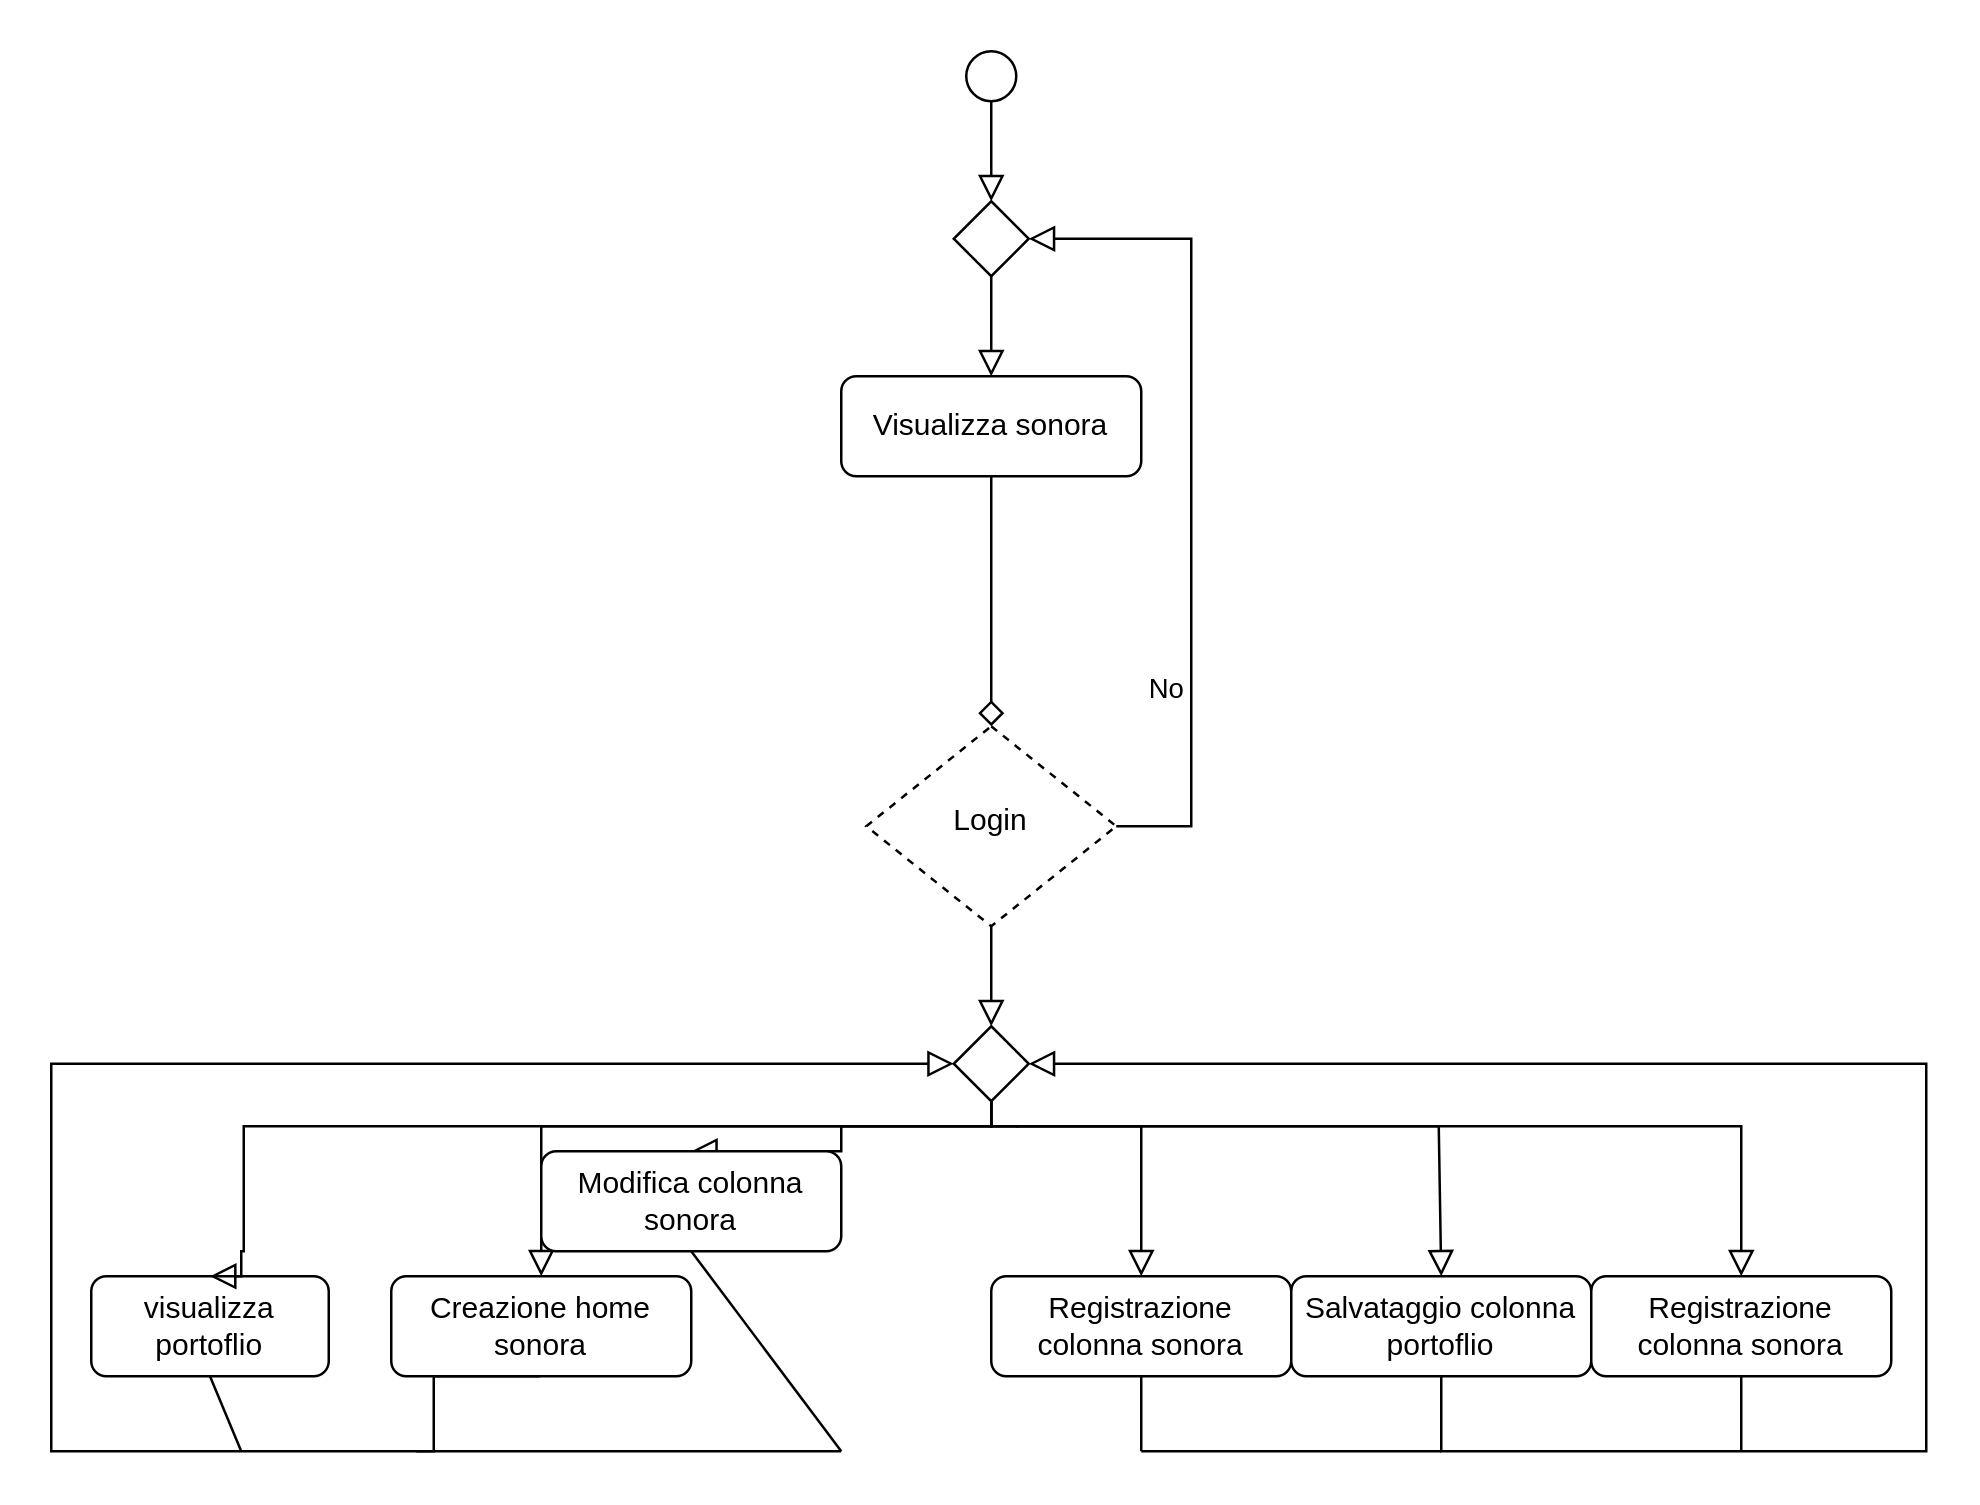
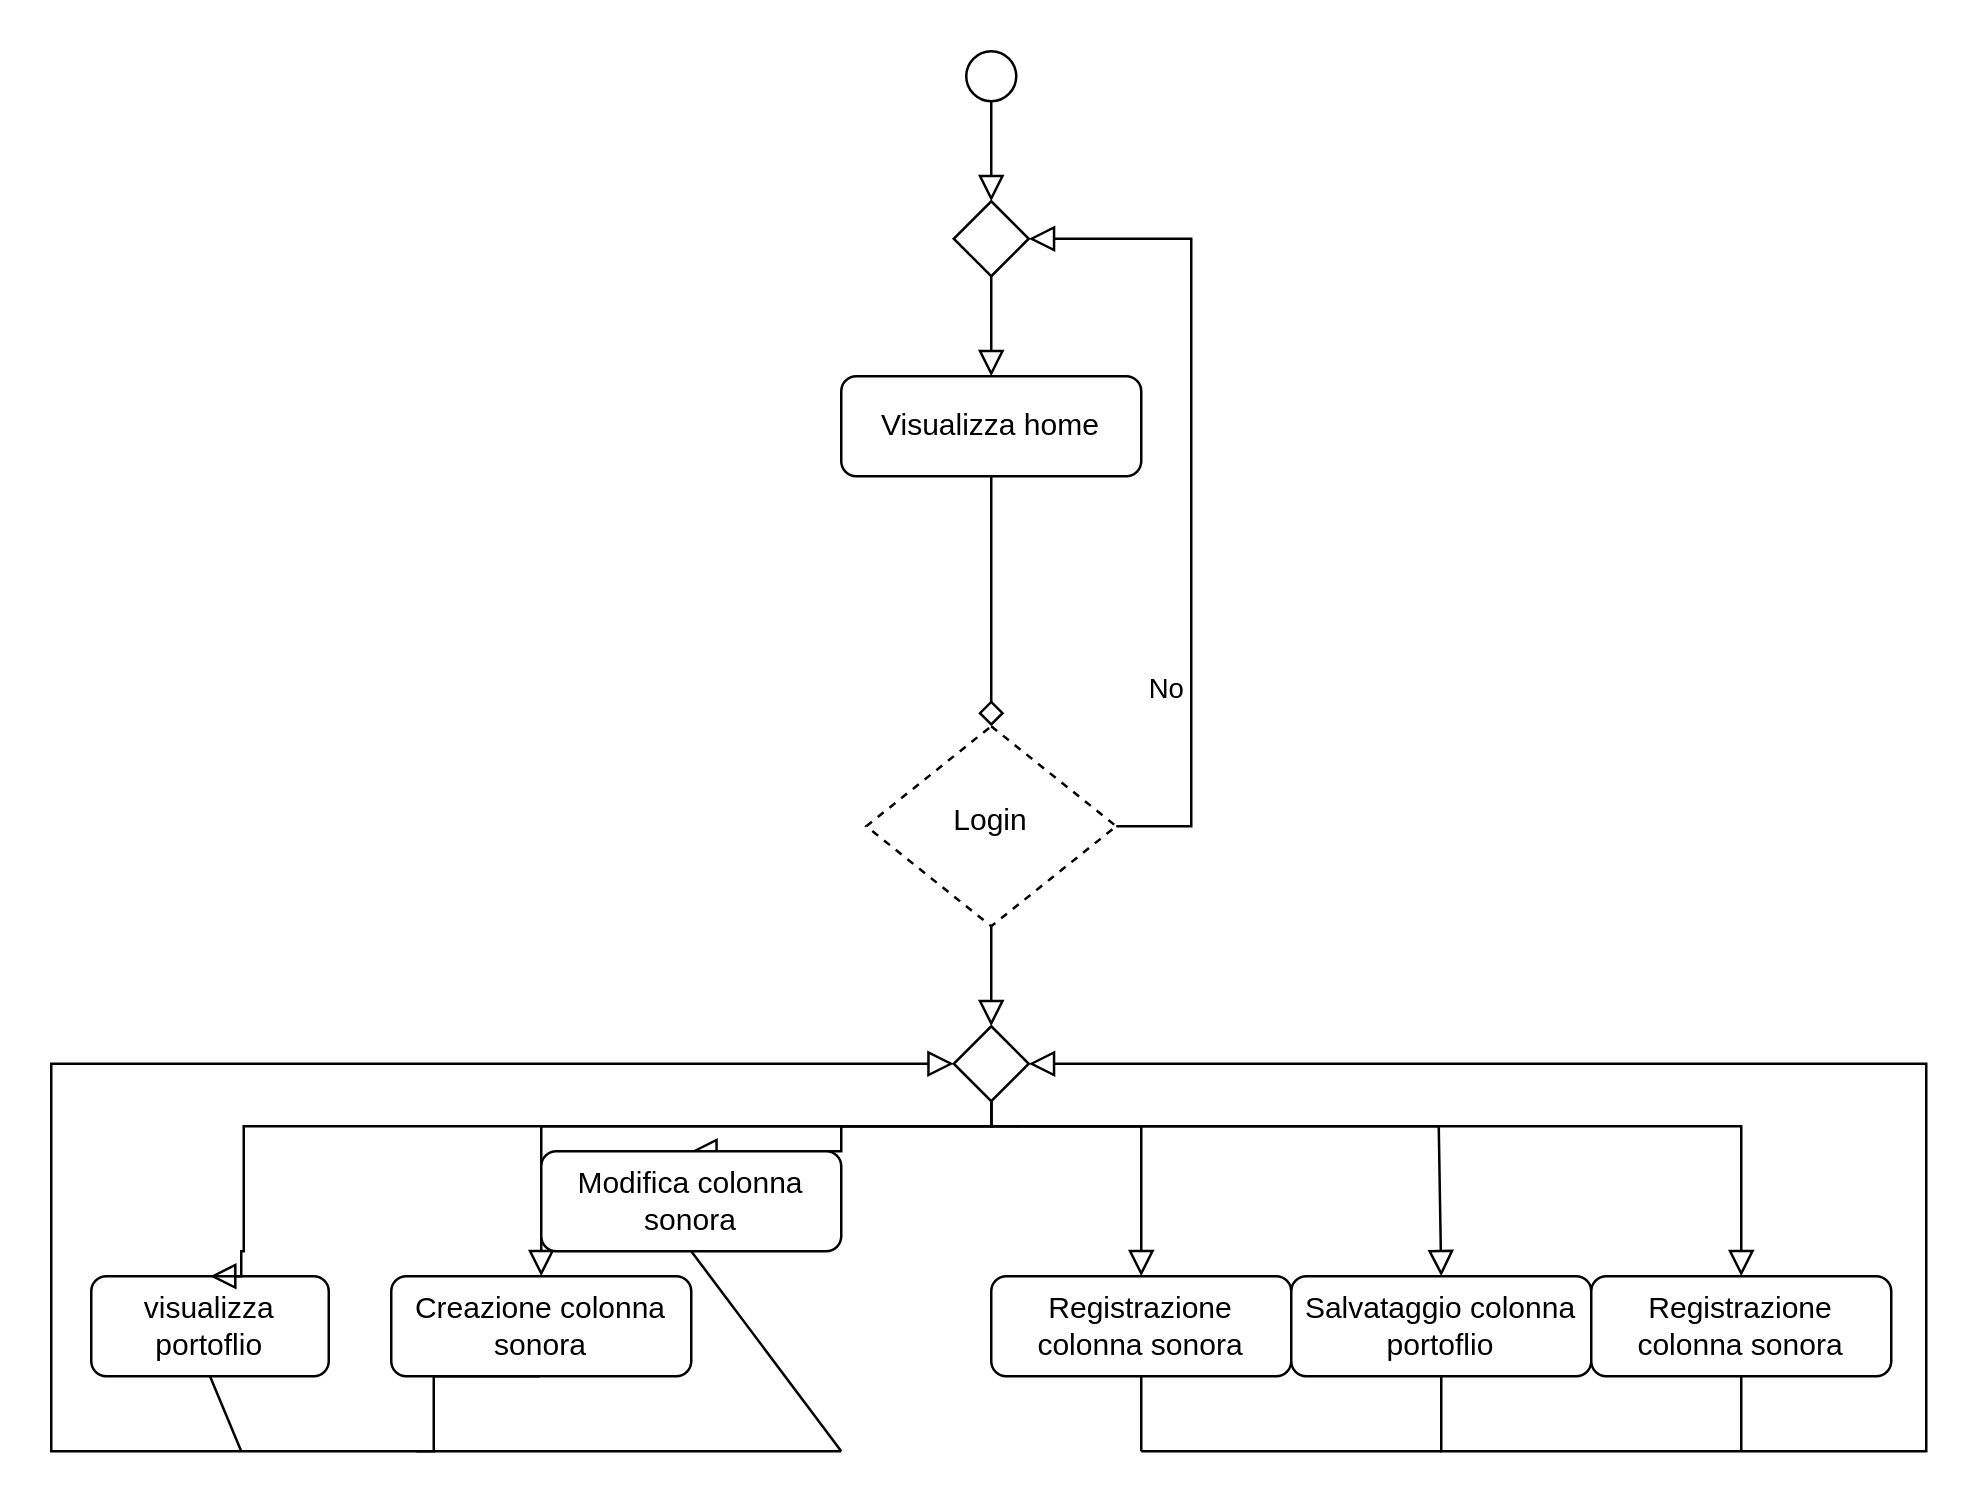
(991, 426) -> (991, 426)
(541, 1326) -> (541, 1326)
